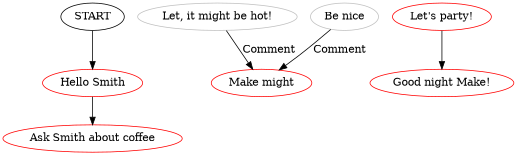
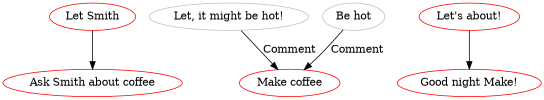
(93, 17) -> none
(345, 17) -> (354, 17)
(442, 17) -> (469, 17)
(93, 83) -> (93, 17)
(262, 83) -> (290, 83)
